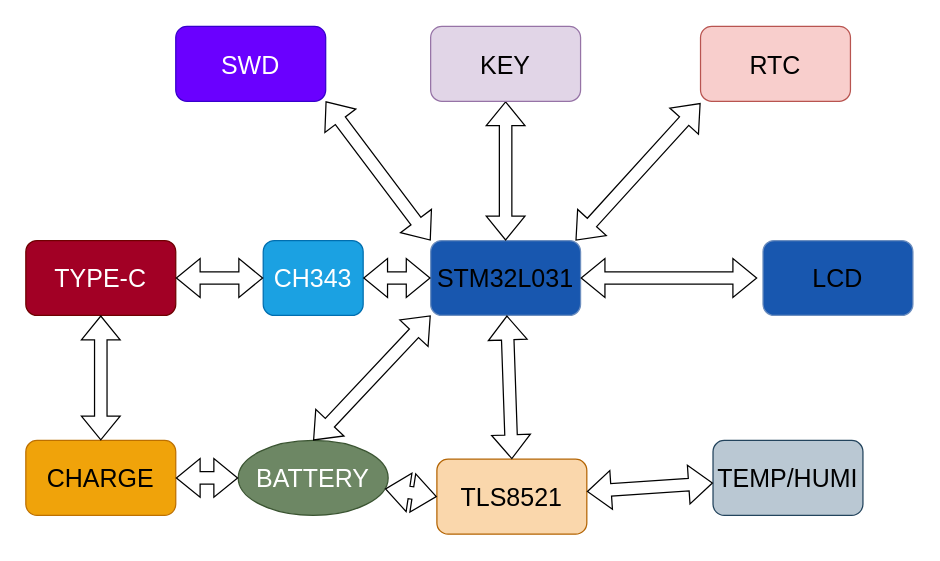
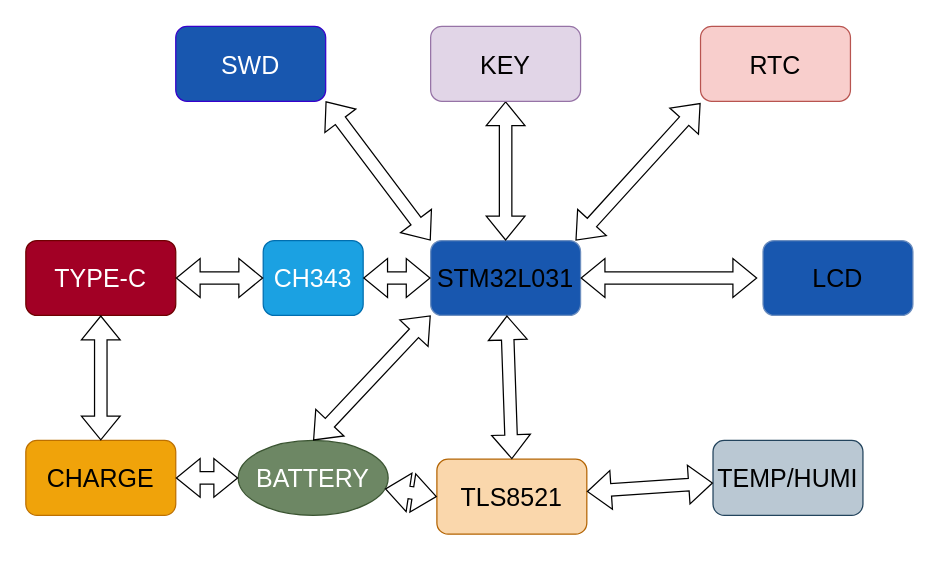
(251, 64) -> (251, 64)
